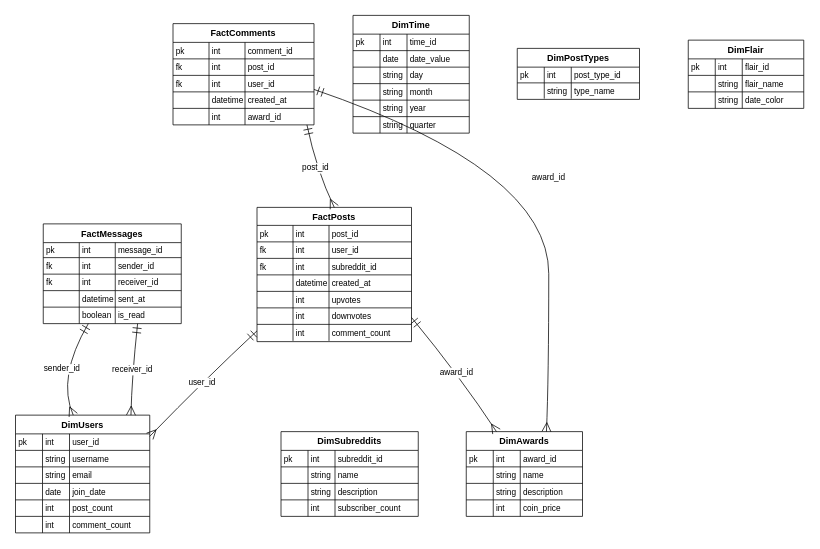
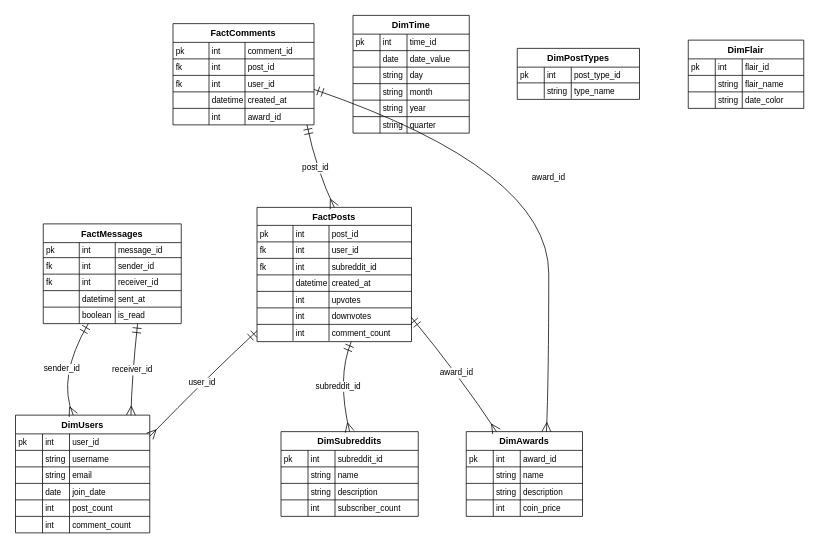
none -> (343, 386)
